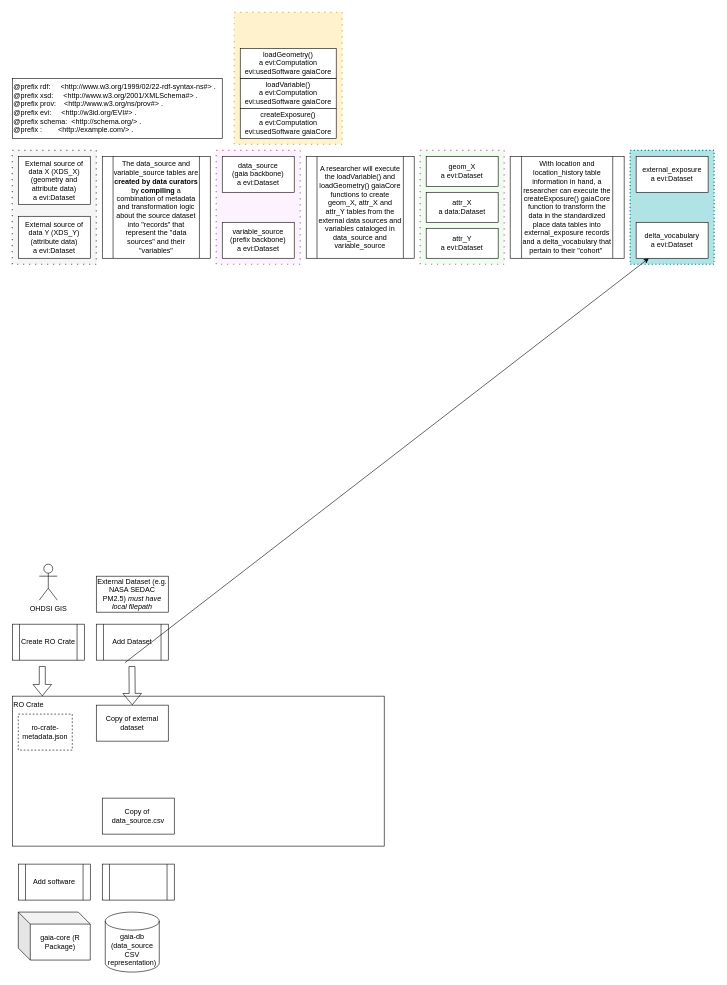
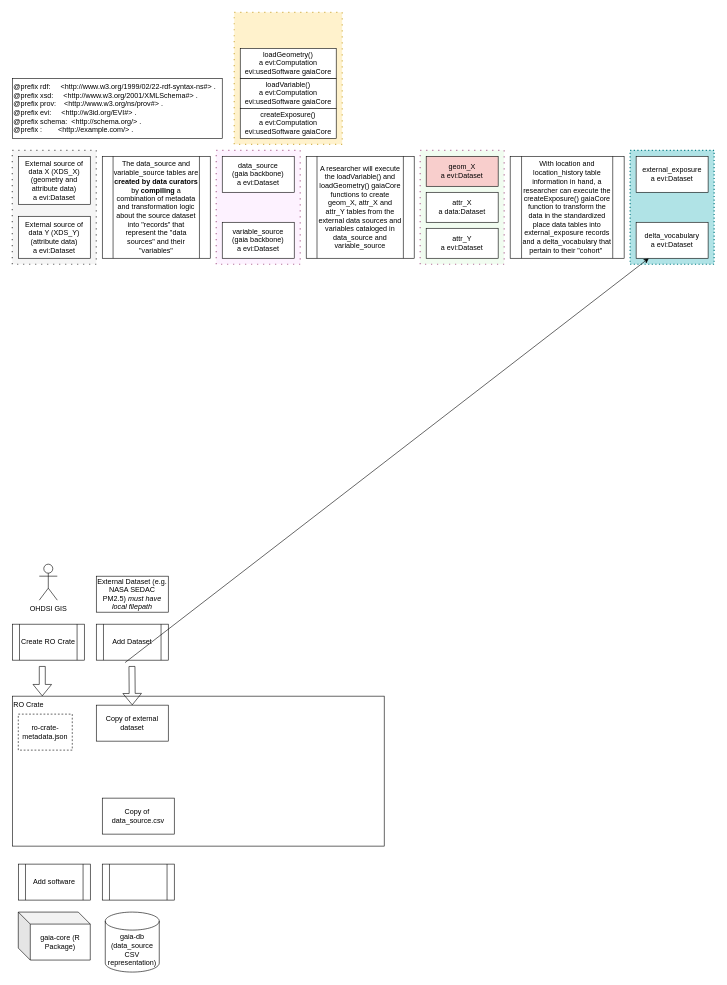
(462, 171) -> (462, 171)
(258, 240) -> (258, 240)
